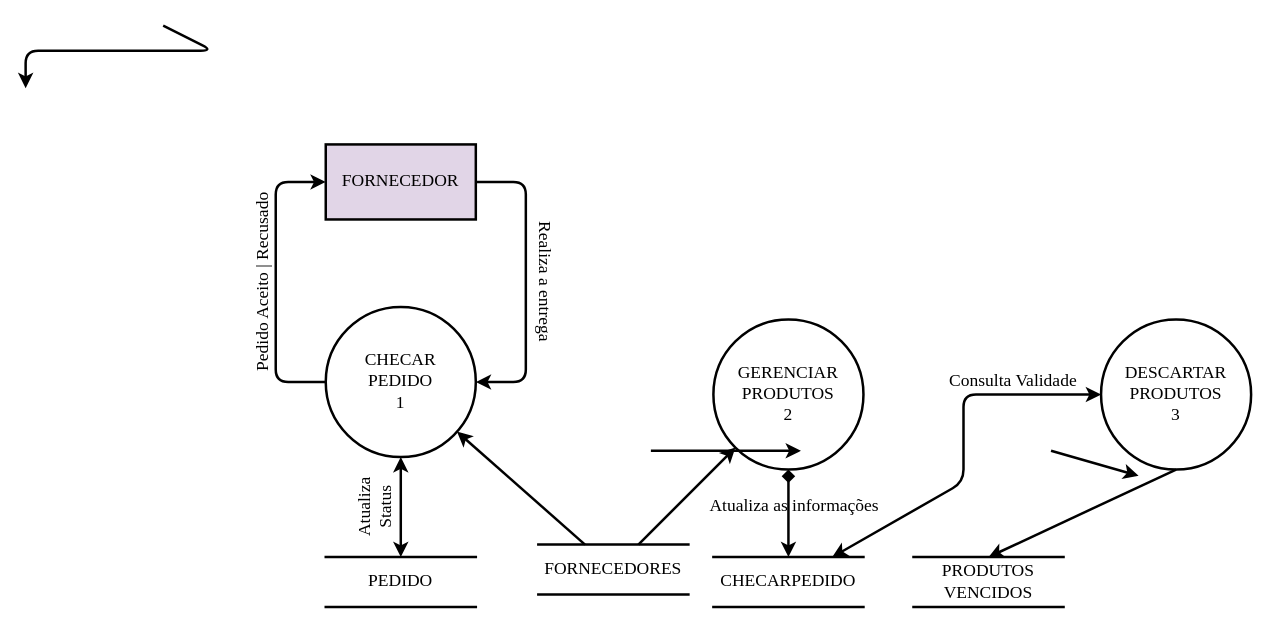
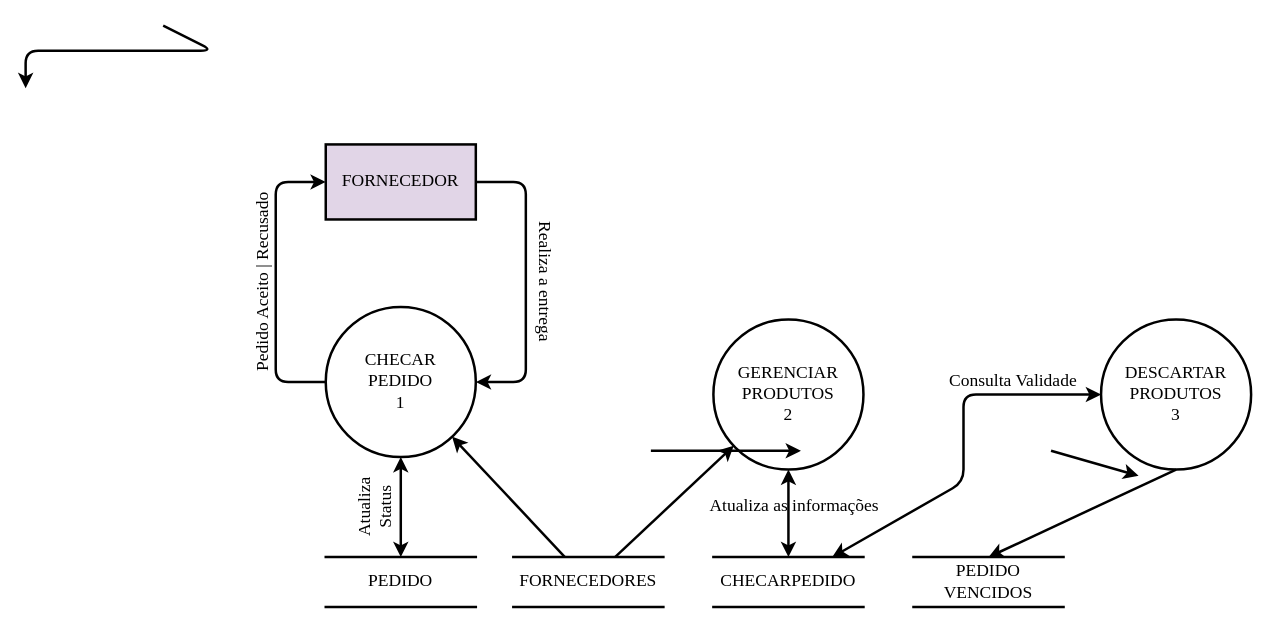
(788, 482) -> (788, 482)
(613, 569) -> (588, 582)
(988, 582) -> (988, 582)
